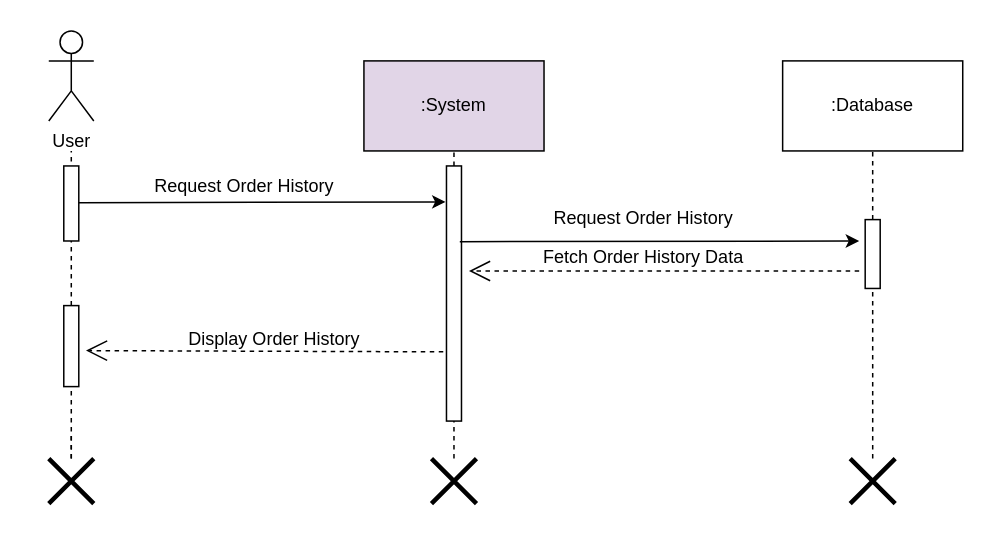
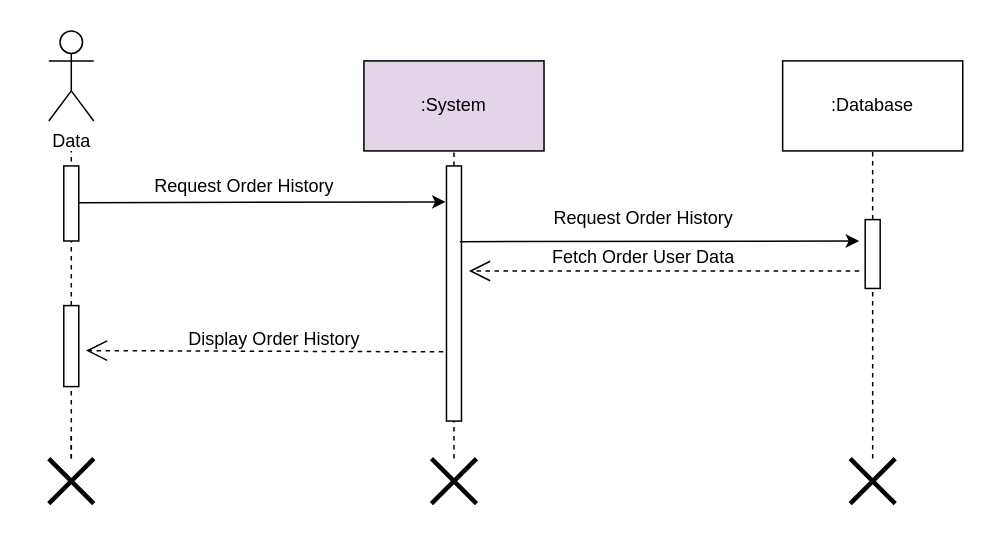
(72, 142) -> (72, 142)
(644, 257) -> (644, 257)
